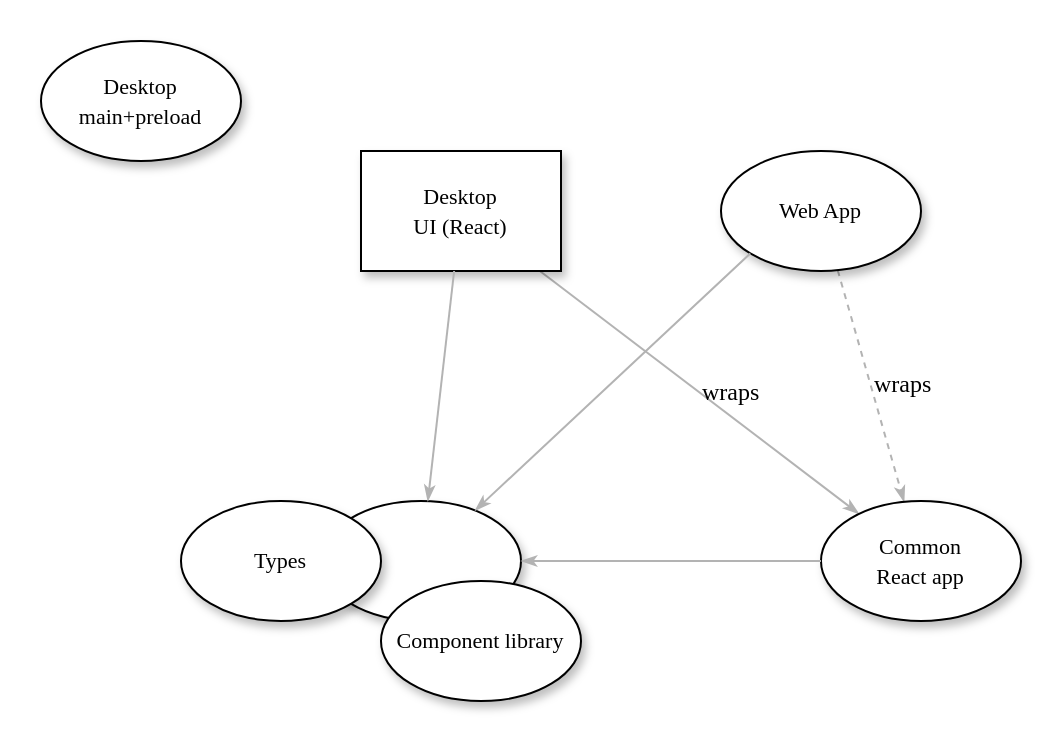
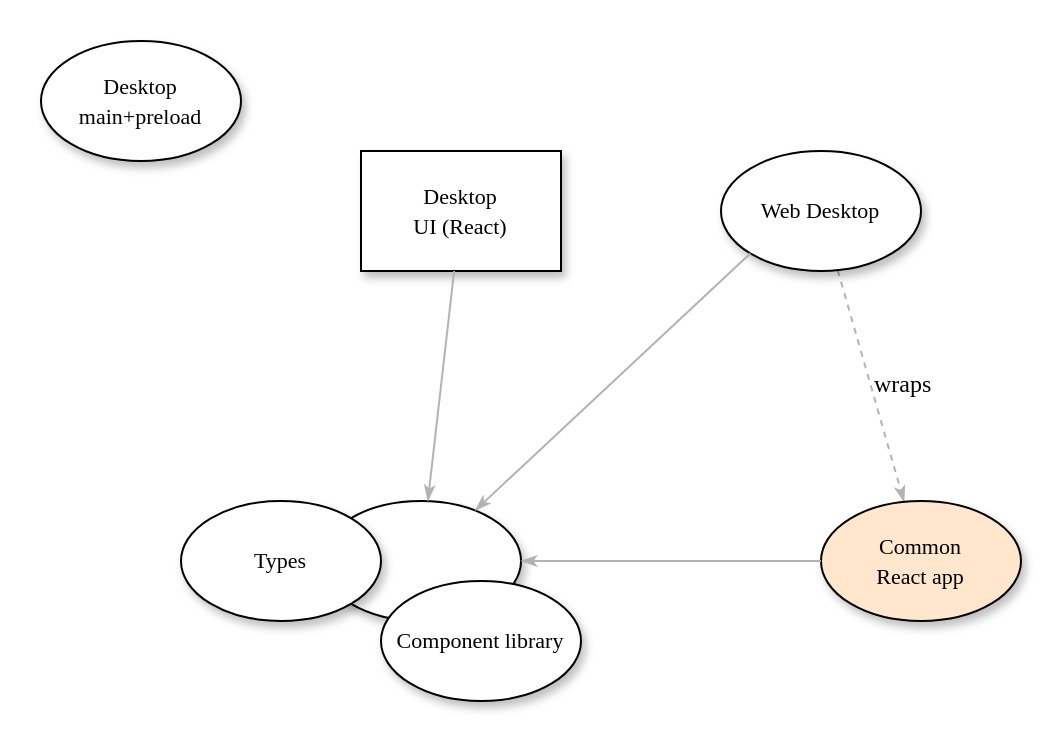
(821, 211) -> (821, 211)
(707, 398) -> none
(921, 561) -> (921, 561)
